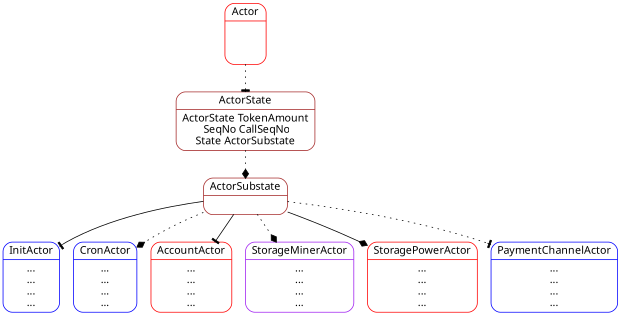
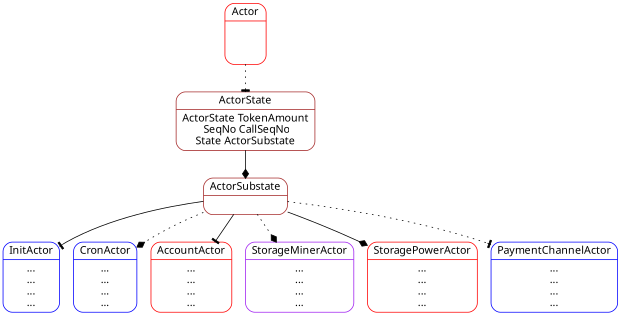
(246, 160) -> (246, 160)
